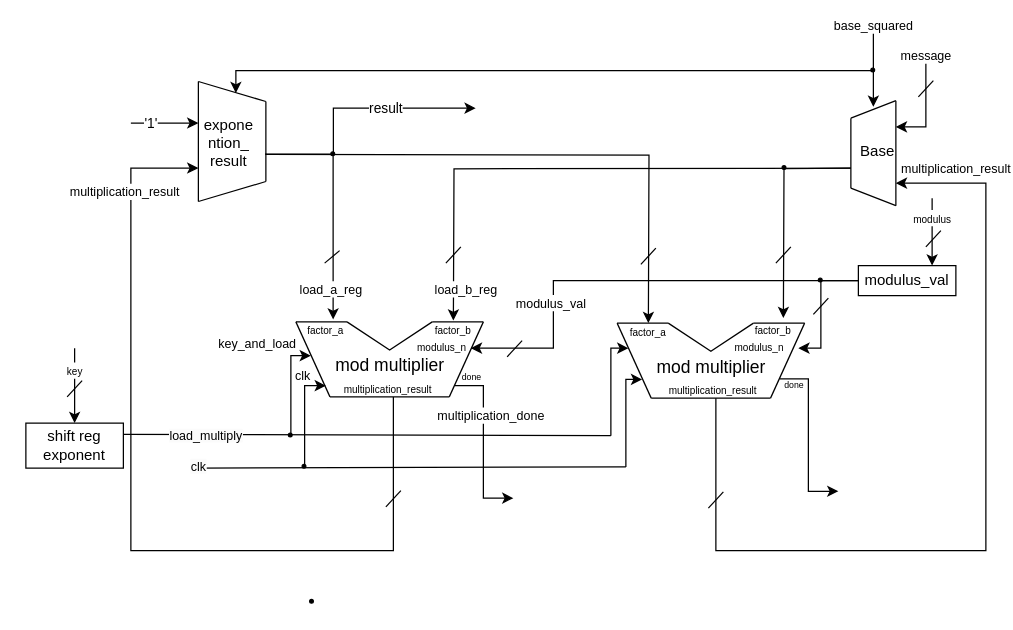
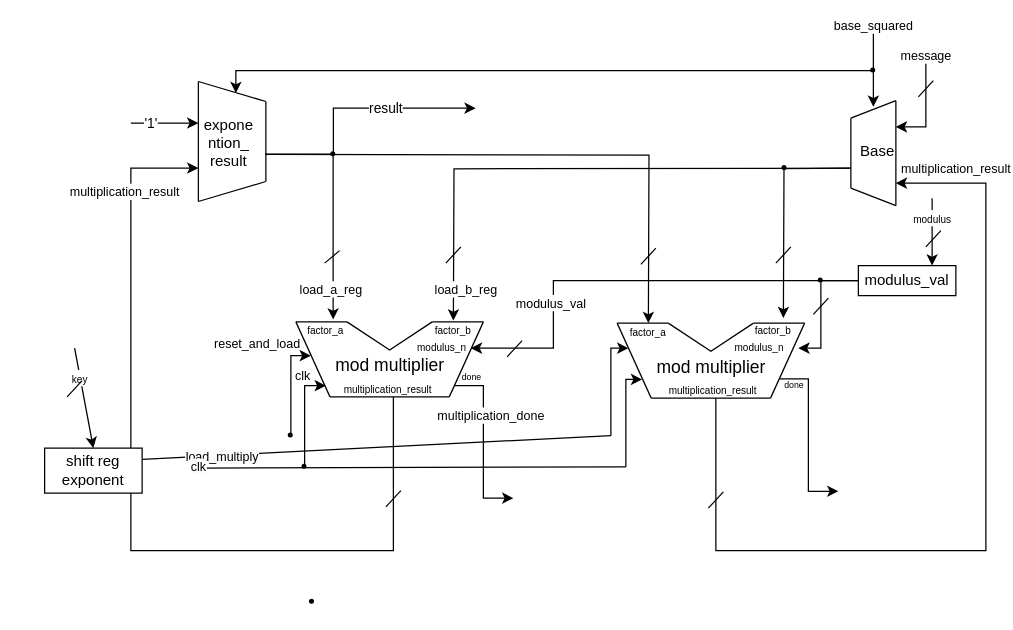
(258, 343) -> (258, 343)
(74, 446) -> (93, 471)
